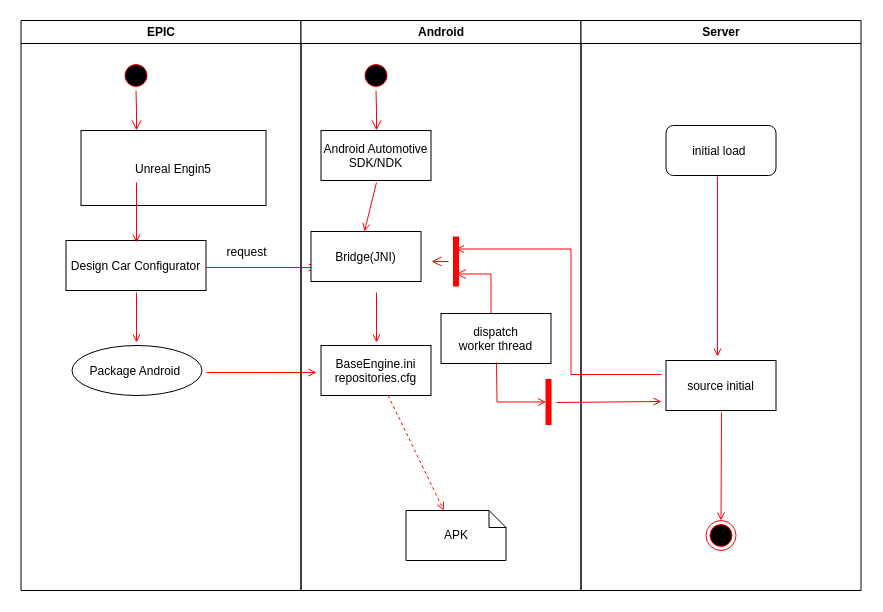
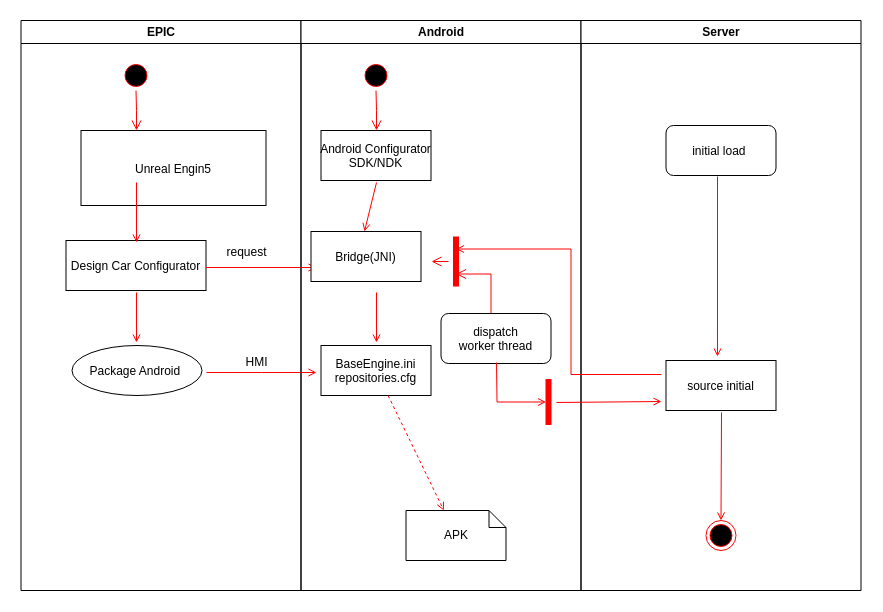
(376, 149) -> (376, 149)
(496, 339) -> (496, 339)
none -> (257, 363)
